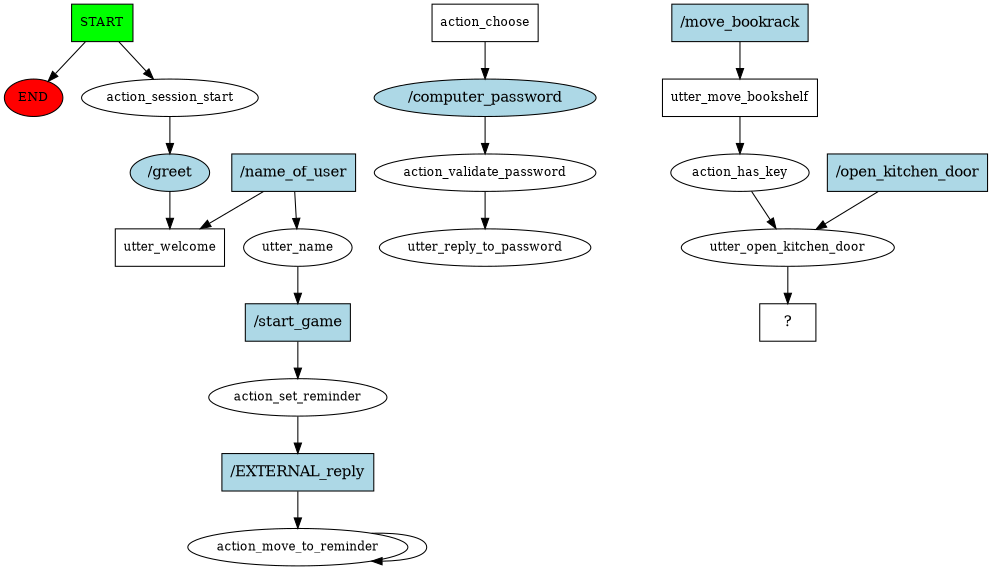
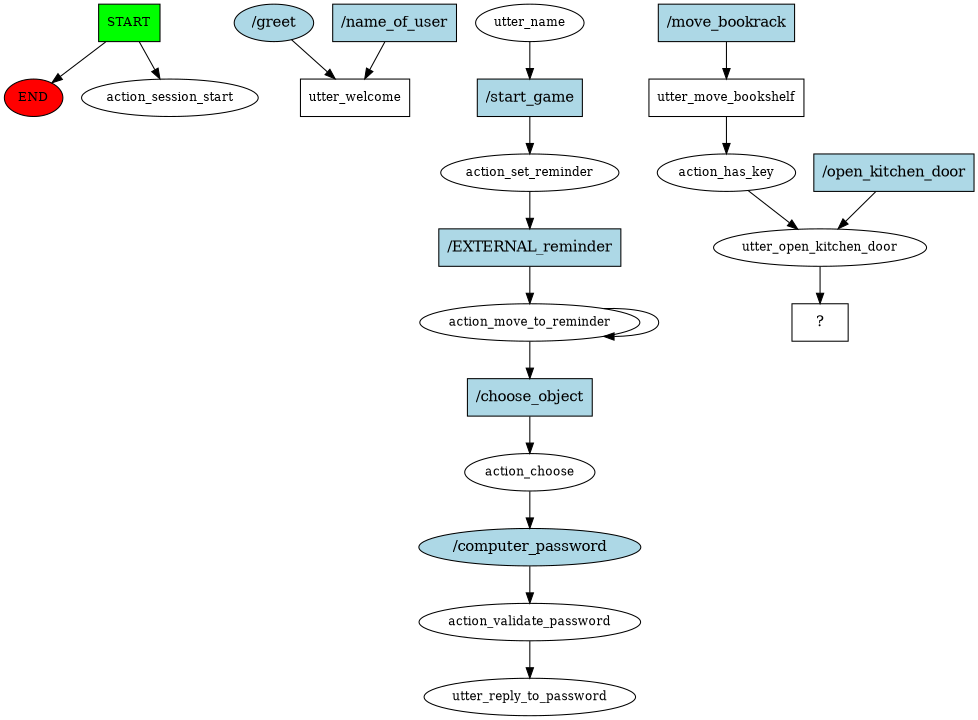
(485, 23) -> (530, 472)
(170, 130) -> none
(295, 205) -> none
none -> (530, 397)
(298, 472) -> (530, 248)
